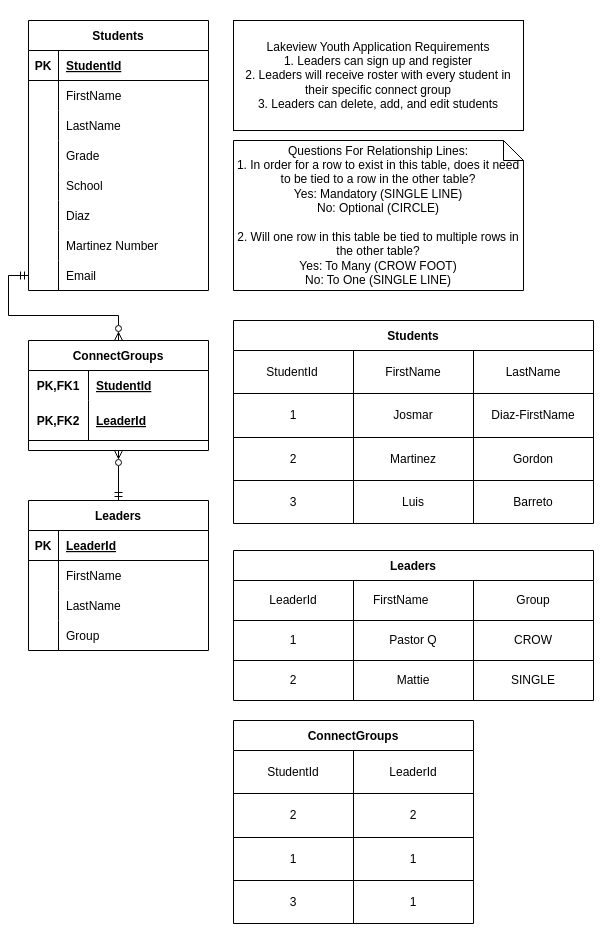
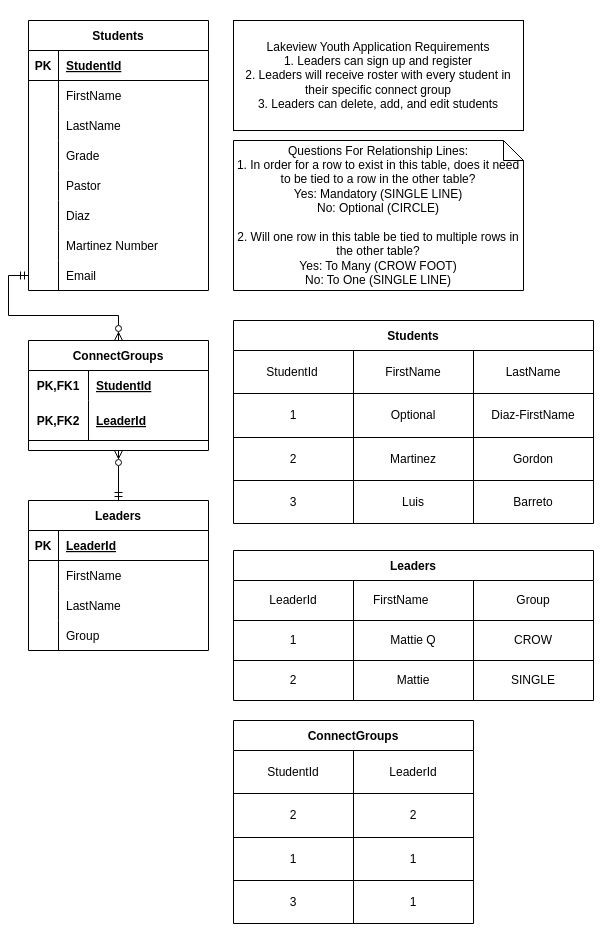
(85, 186) -> (86, 186)
(414, 416) -> (414, 416)
(414, 641) -> (414, 641)
